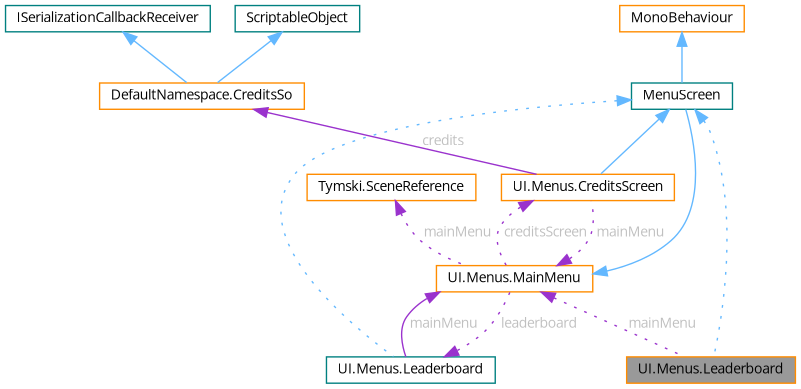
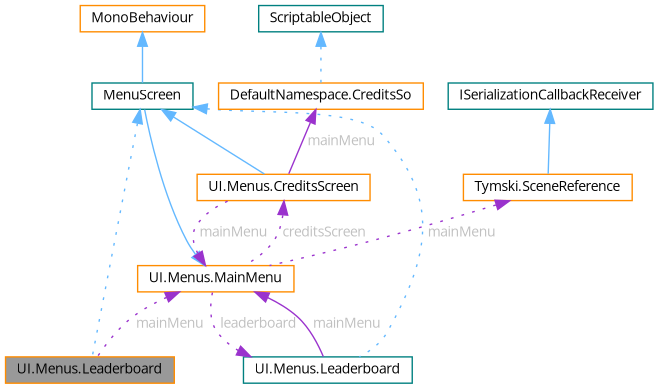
(160, 62) -> (549, 149)
(244, 62) -> (321, 65)
(442, 142) -> (340, 142)
